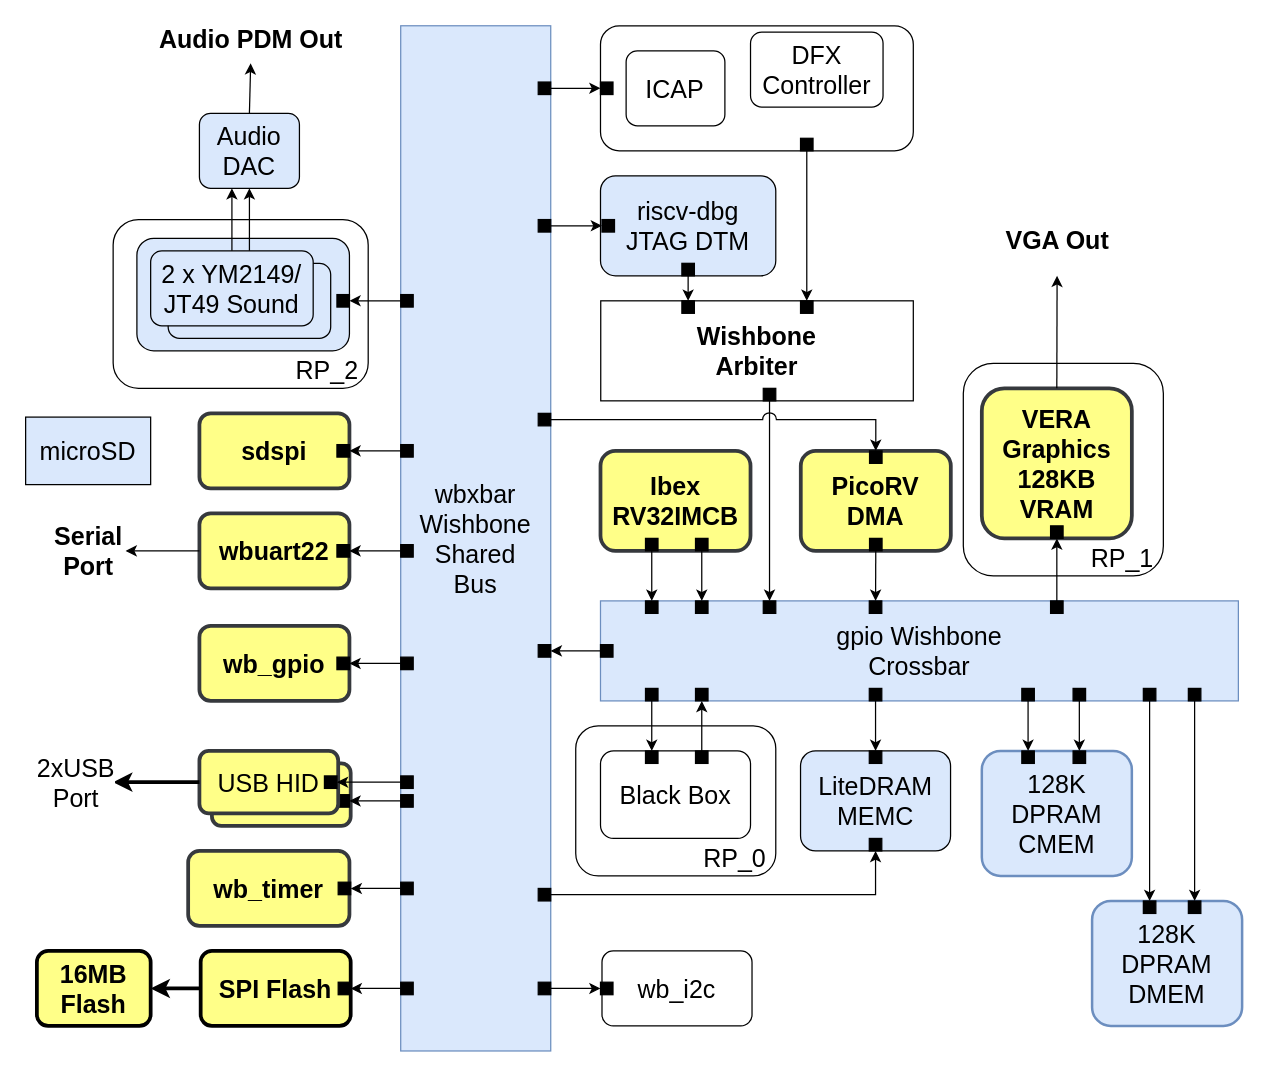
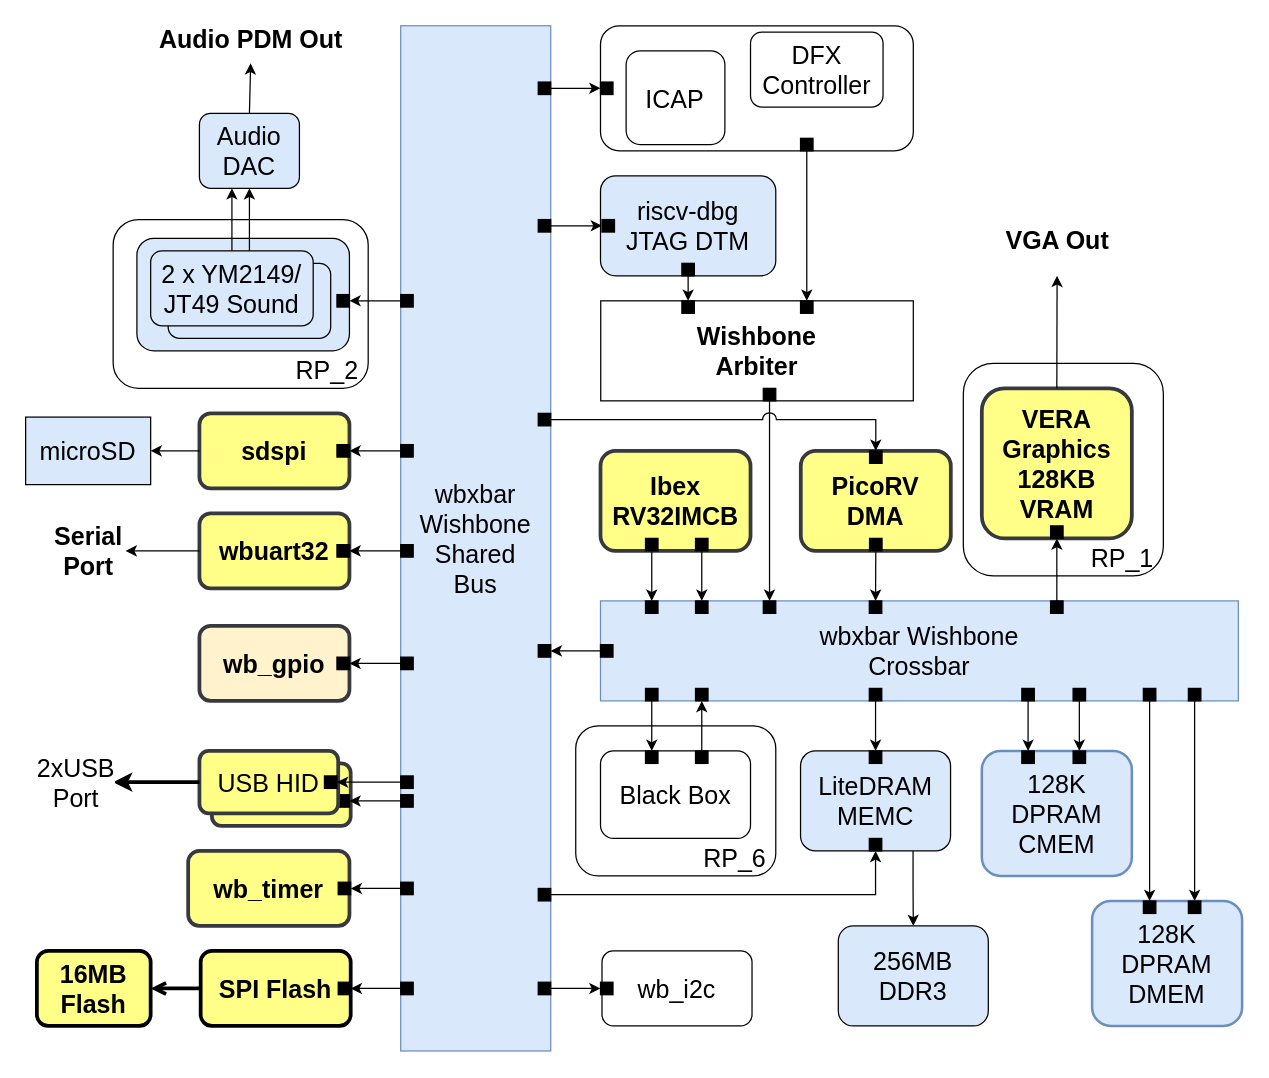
(675, 88) -> (675, 98)
none -> (179, 451)
(274, 551) -> (274, 551)
(919, 651) -> (919, 651)
(274, 663) -> (274, 663)
(756, 863) -> (756, 863)
none -> (913, 884)
none -> (913, 976)
(165, 988) -> (164, 988)
